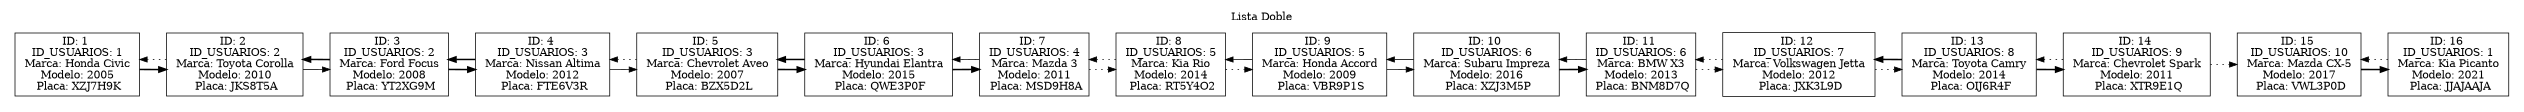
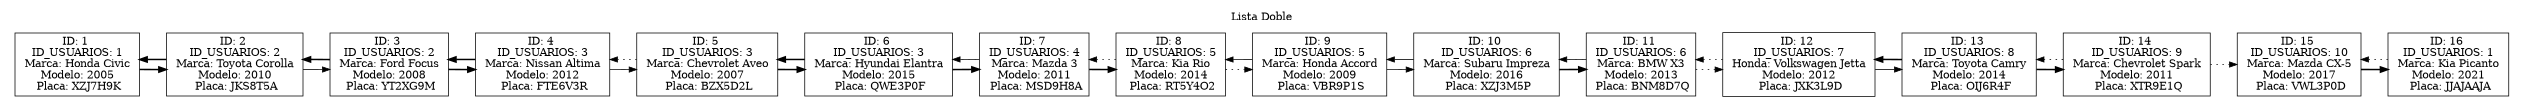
(157, 59) -> (157, 59)
(1799, 64) -> (1799, 64)
(1099, 70) -> (1099, 70)
(1885, 70) -> (1885, 70)
